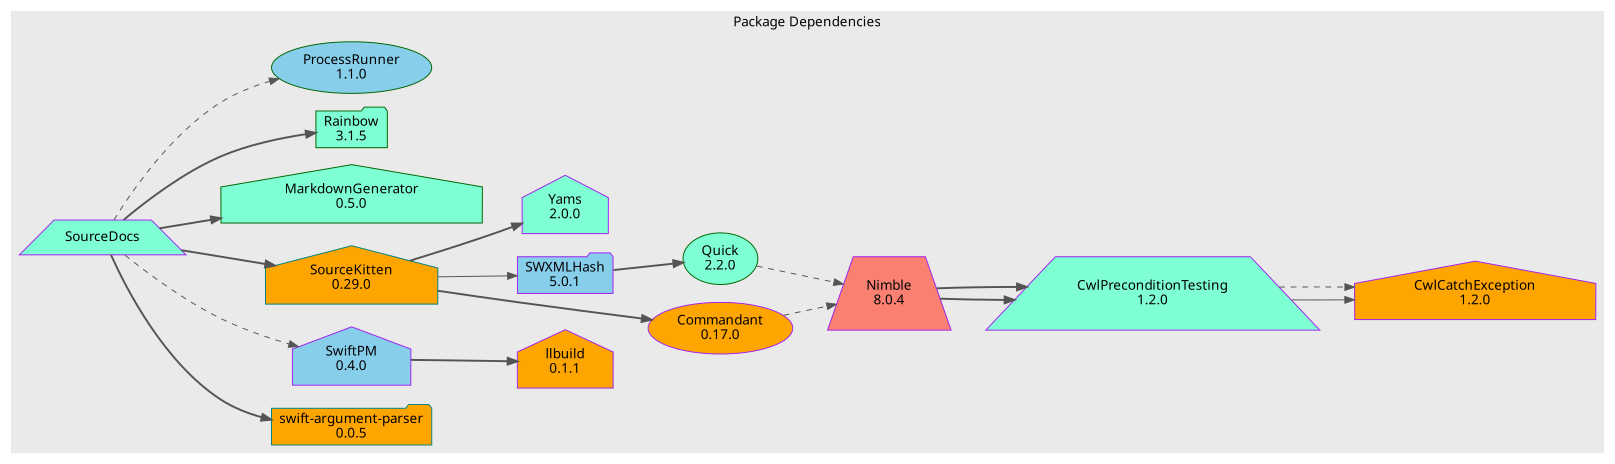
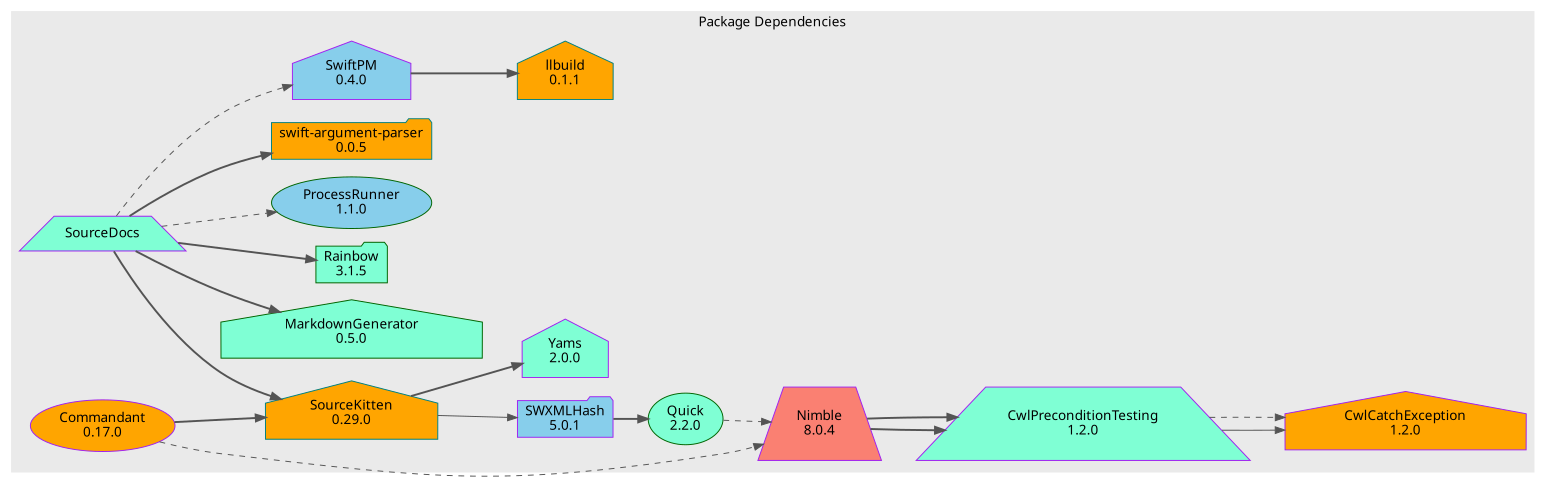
(540, 305) -> (215, 420)
(565, 362) -> (565, 73)
